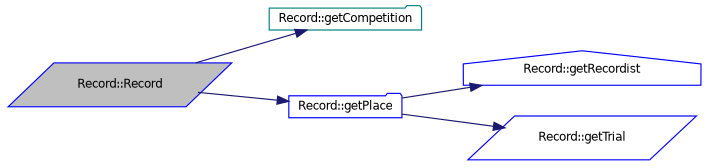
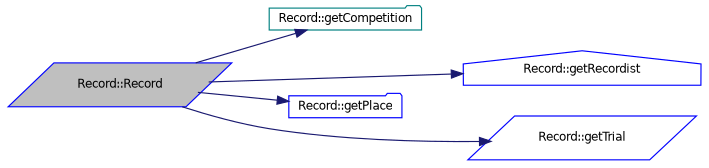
(436, 93) -> (330, 78)
(448, 120) -> (329, 136)
